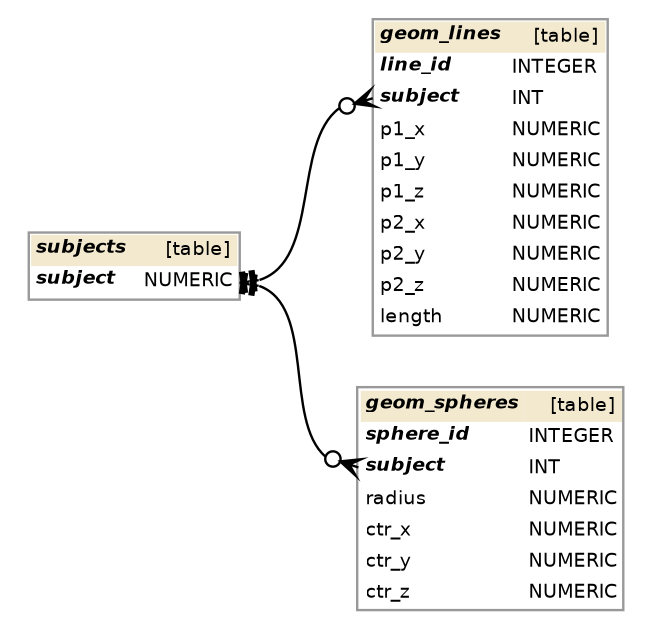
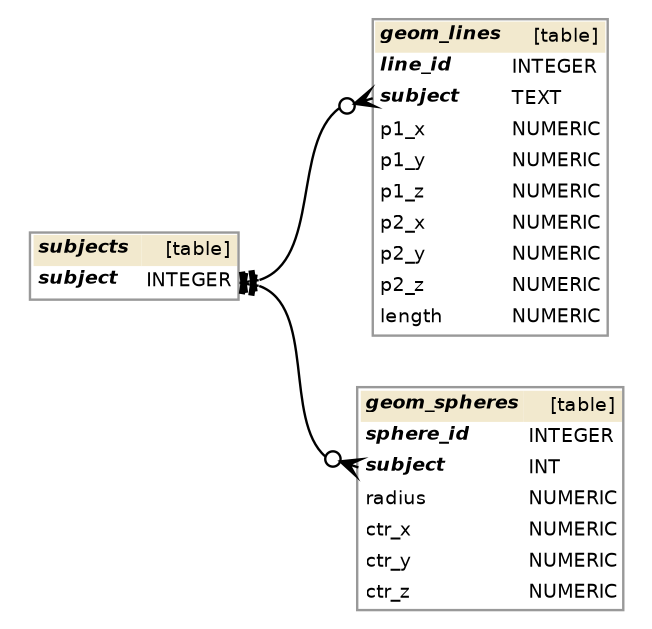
(529, 98) -> (538, 98)
(188, 280) -> (189, 280)
